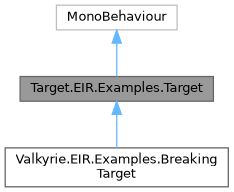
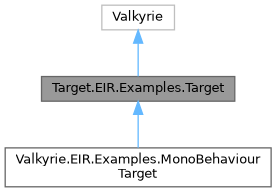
(117, 18) -> (138, 18)
(117, 167) -> (138, 167)
